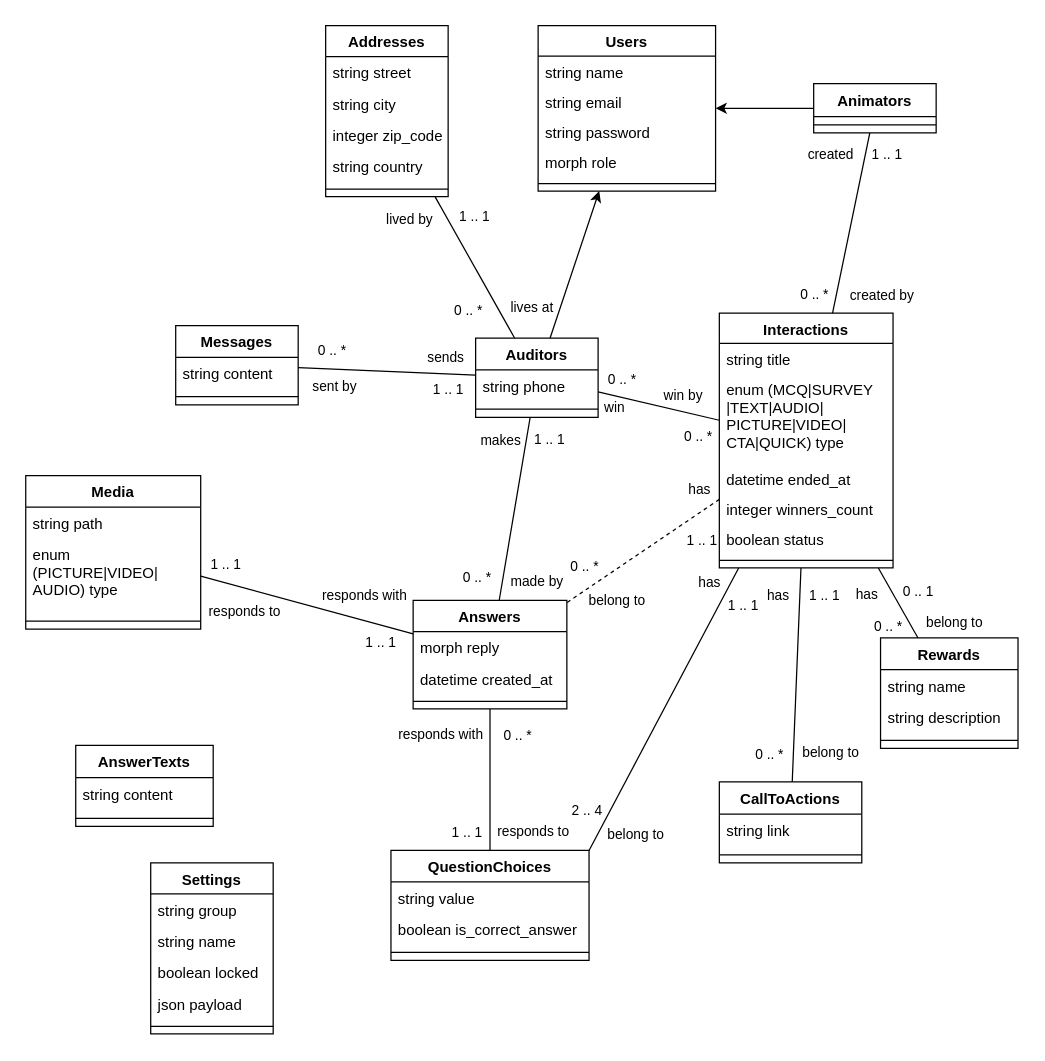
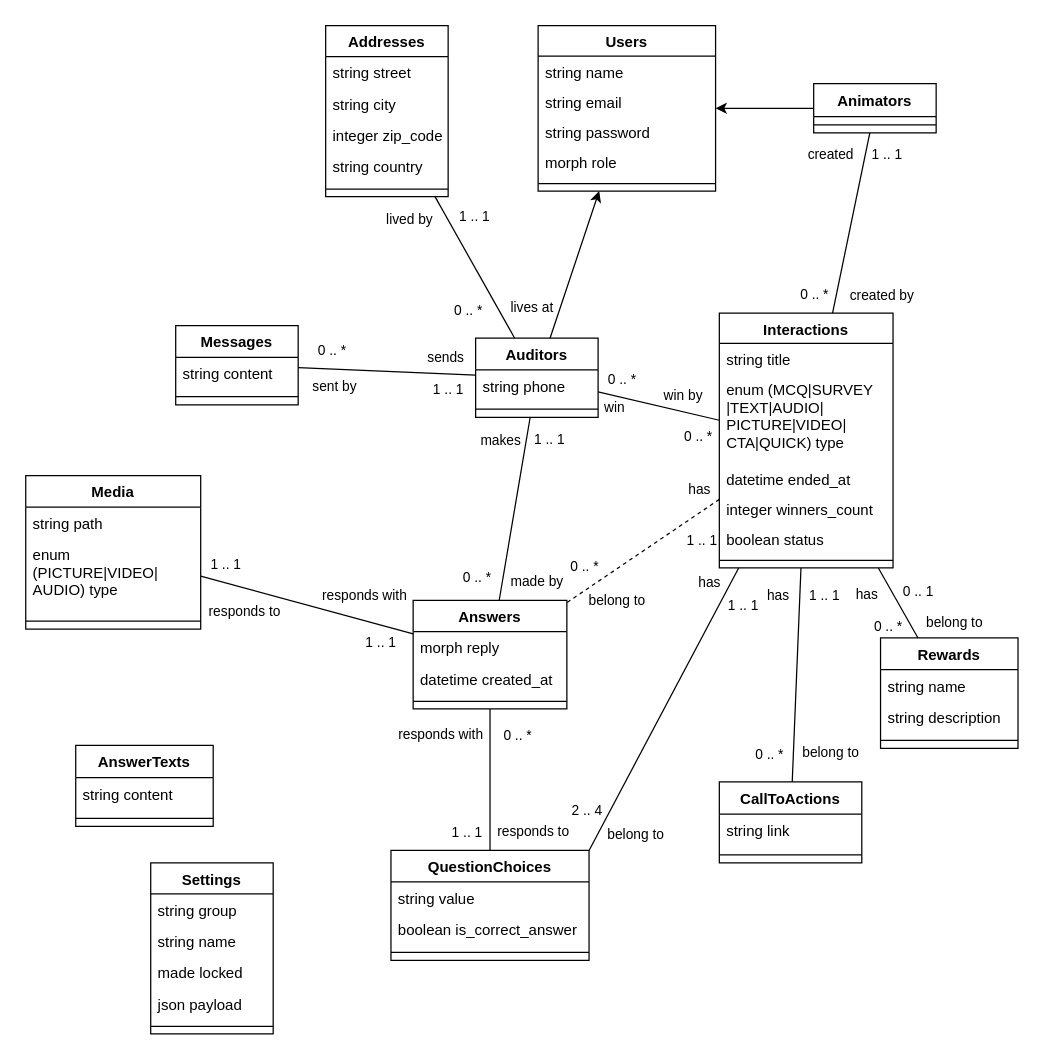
(210, 974) -> (200, 974)
